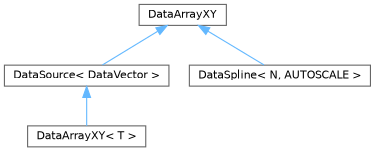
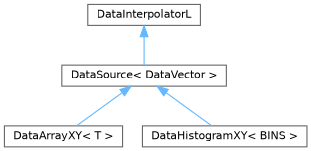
(183, 15) -> (144, 15)
(280, 76) -> none
none -> (225, 136)
